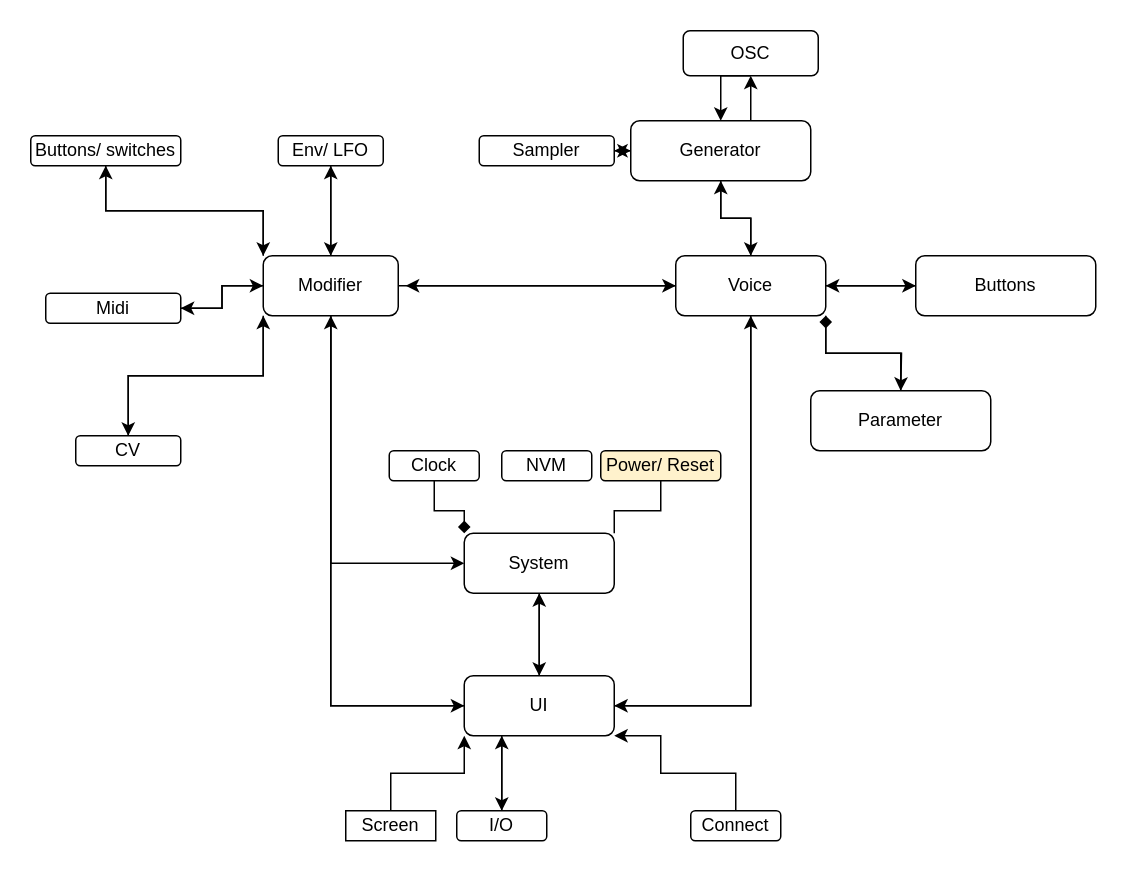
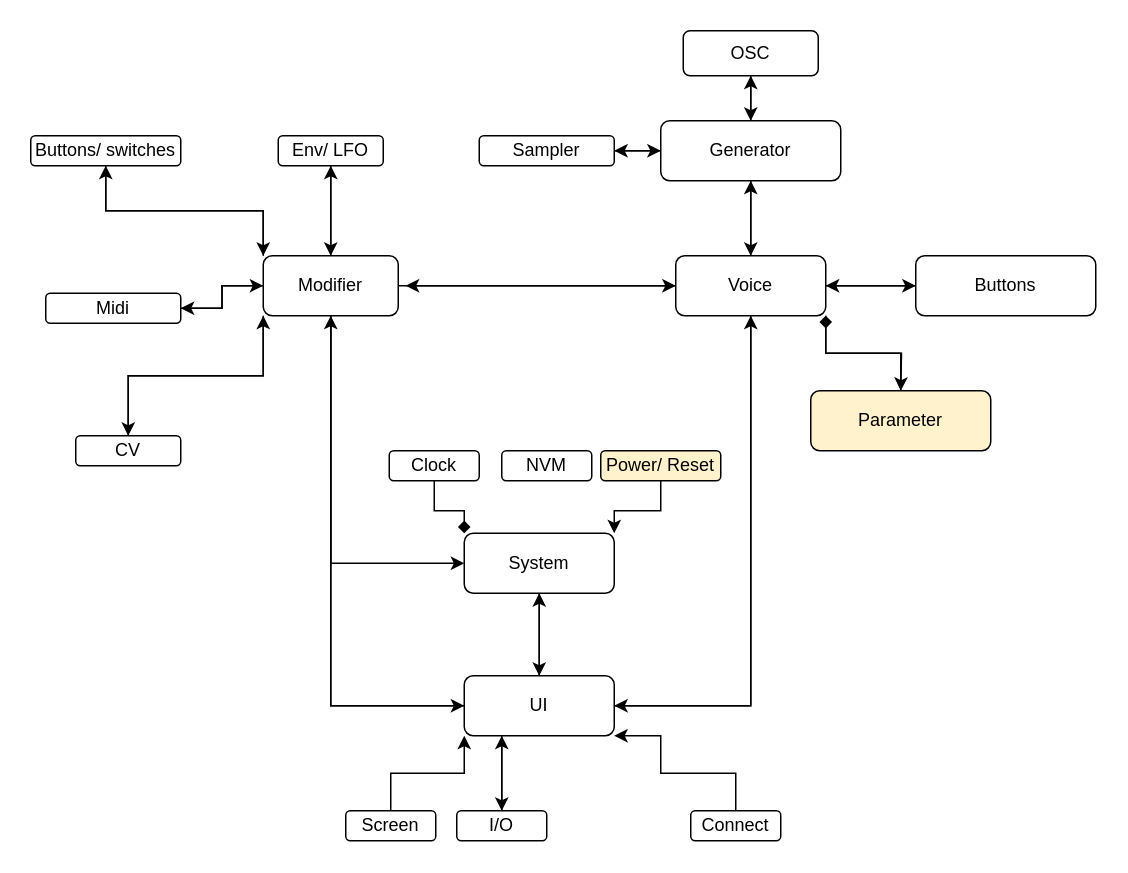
(721, 151) -> (751, 151)
(901, 421) -> (901, 421)
(614, 526) -> (614, 522)
(391, 826) -> (391, 826)
